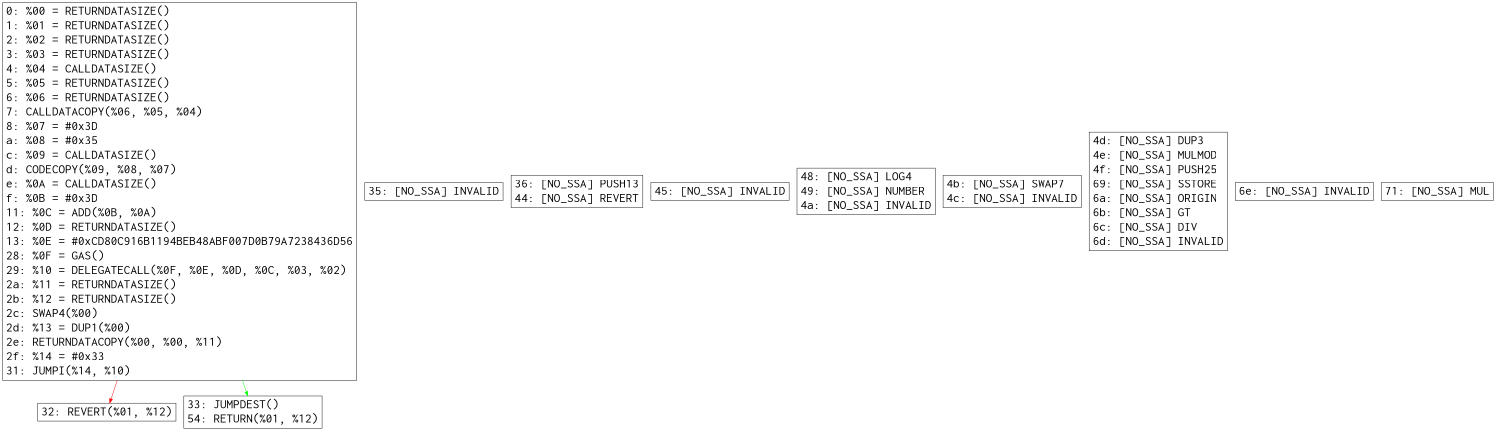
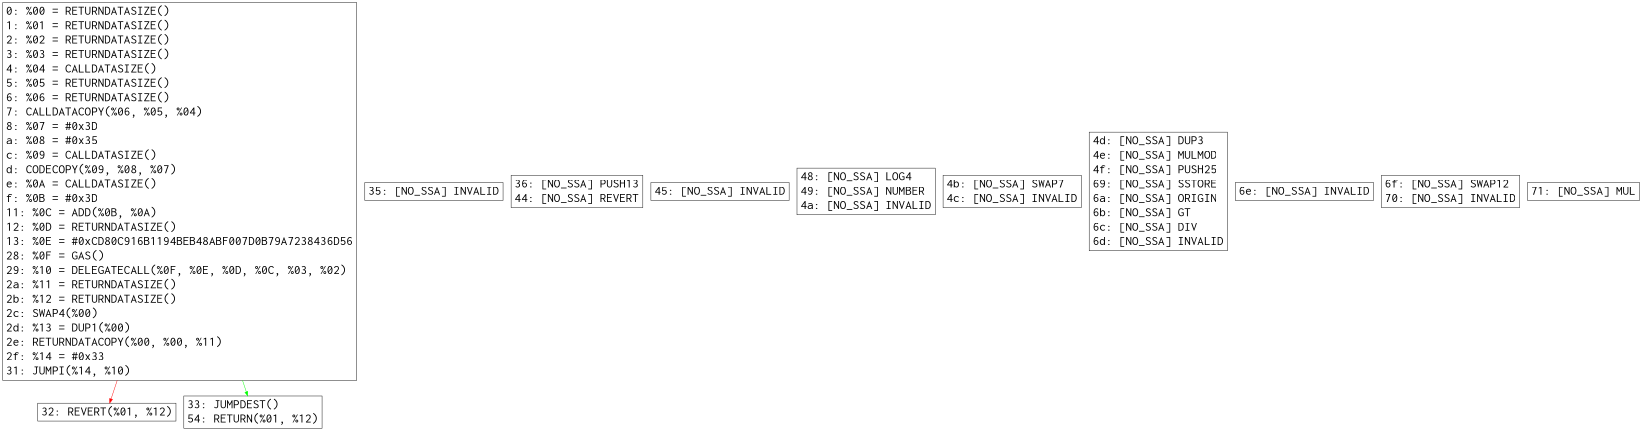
none -> (1451, 191)
